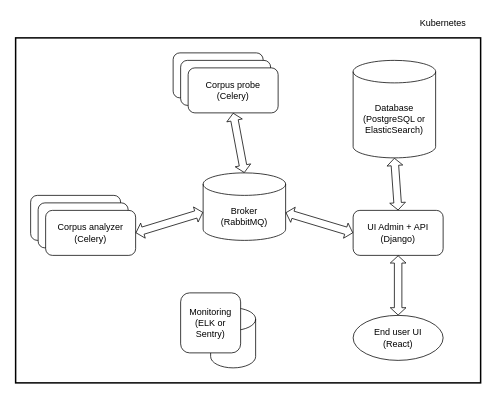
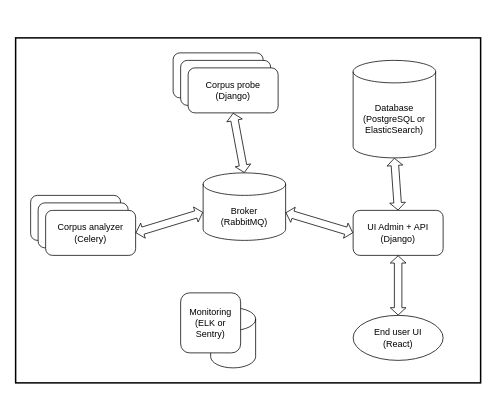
(443, 23) -> none
(233, 90) -> (233, 90)
